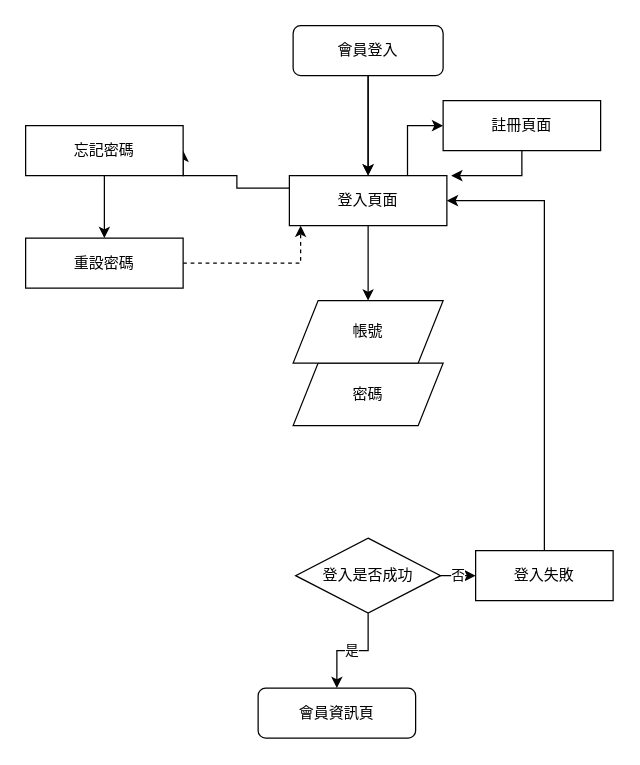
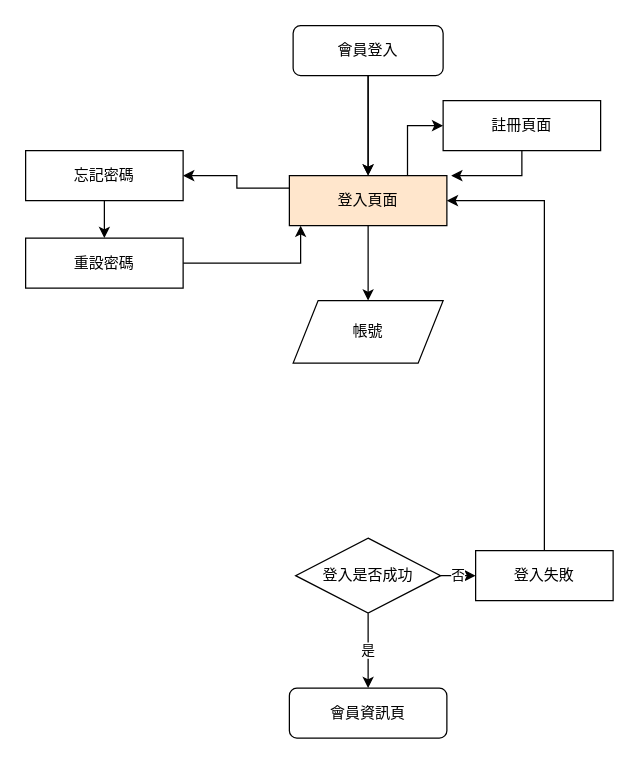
(104, 151) -> (104, 176)
(368, 201) -> (368, 201)
(256, 263) -> (256, 263)
(368, 394) -> none
(337, 713) -> (368, 713)
